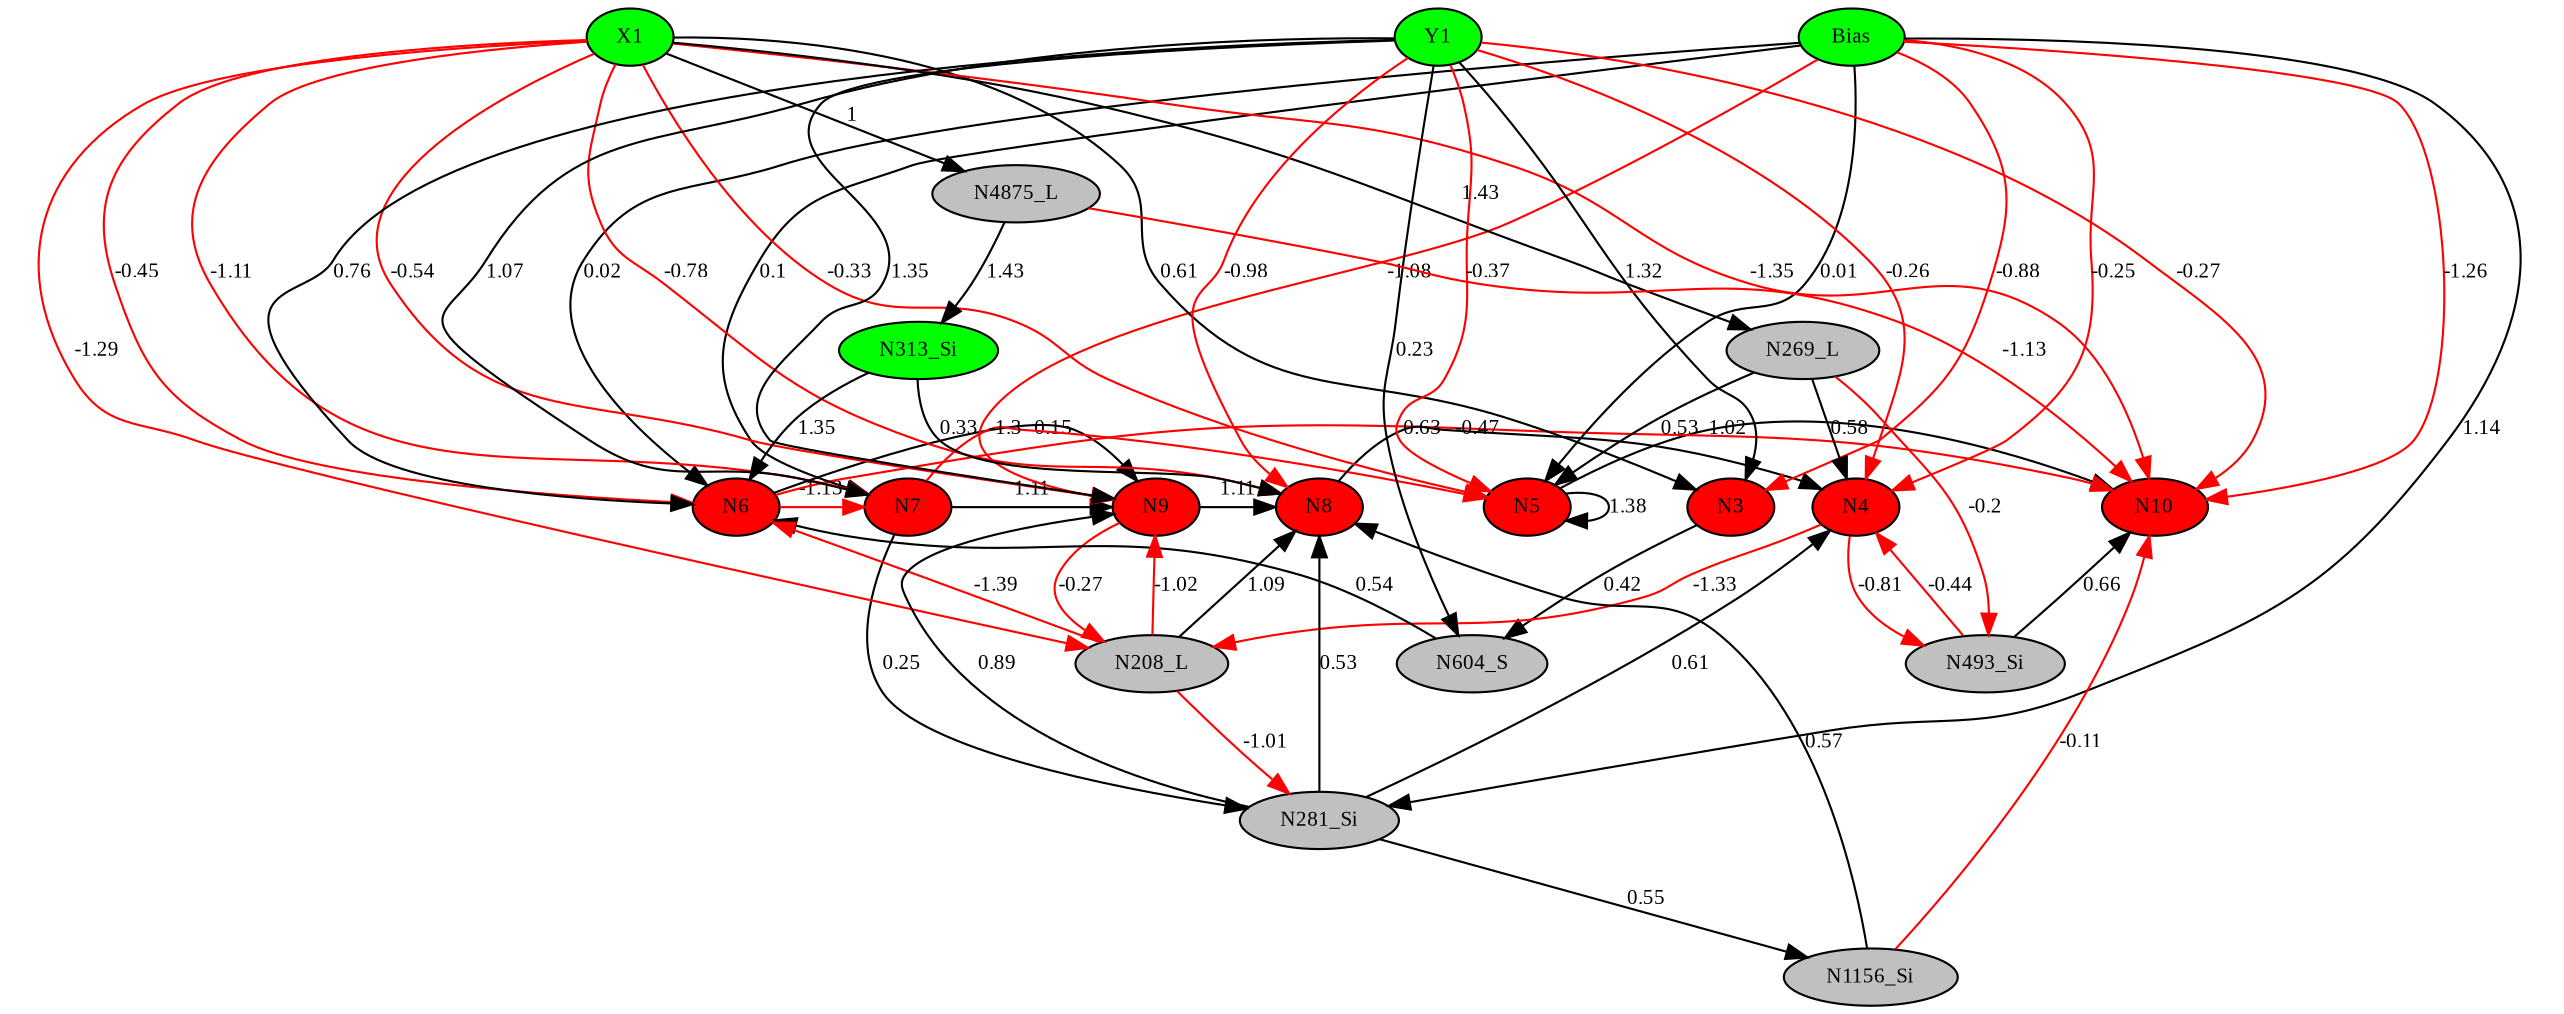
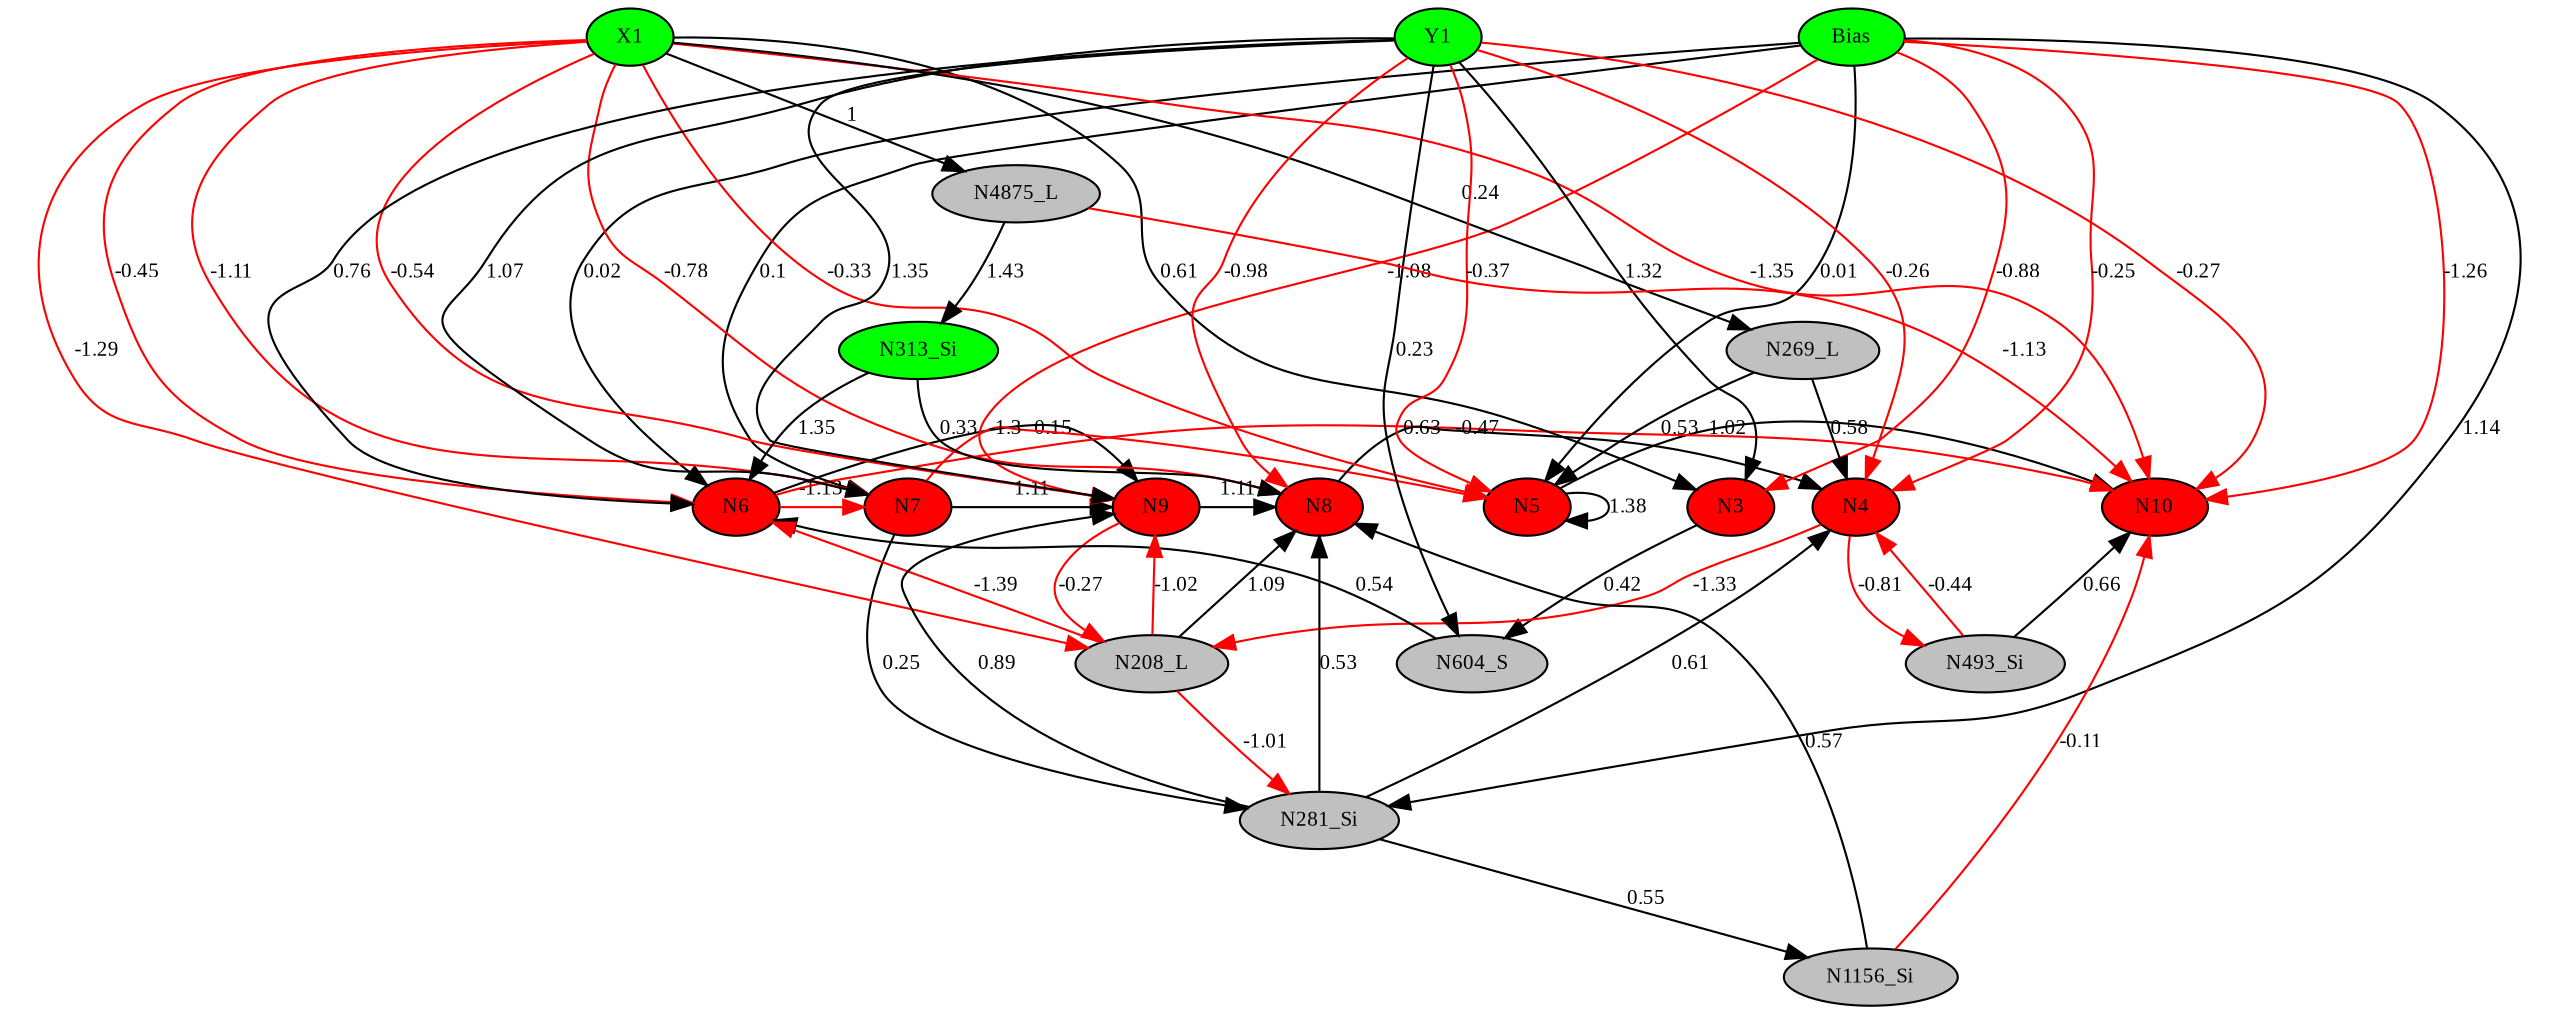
(1482, 194) -> (1482, 194)
(1940, 486) -> none
